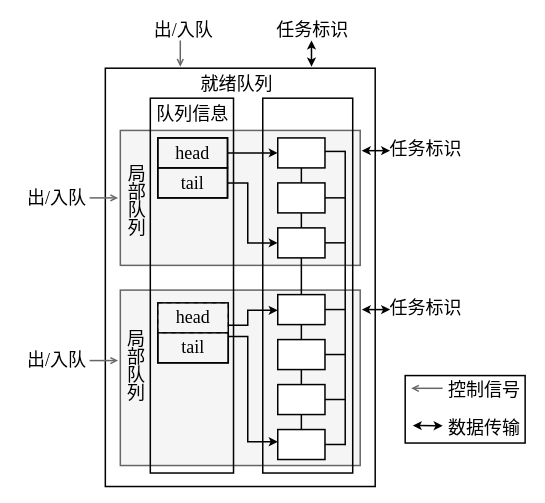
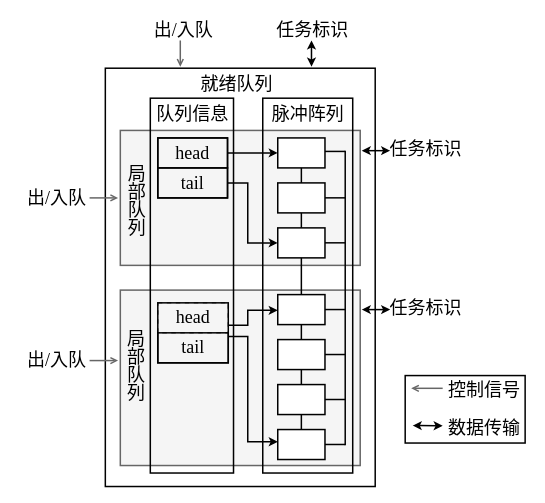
none -> (308, 114)
